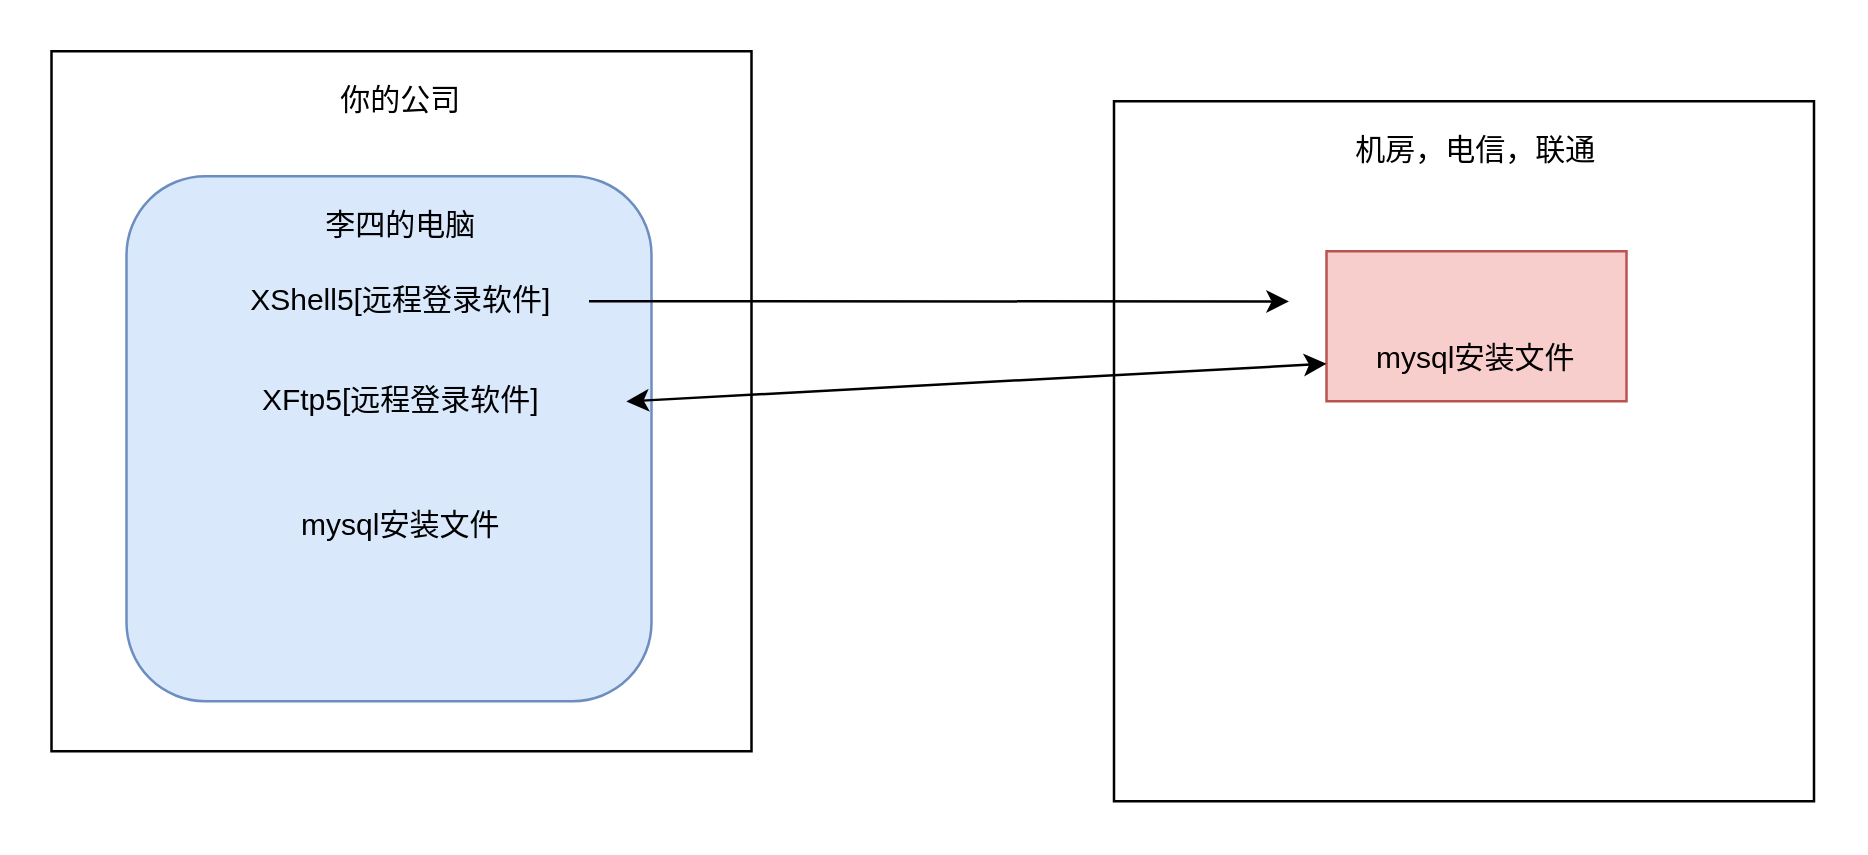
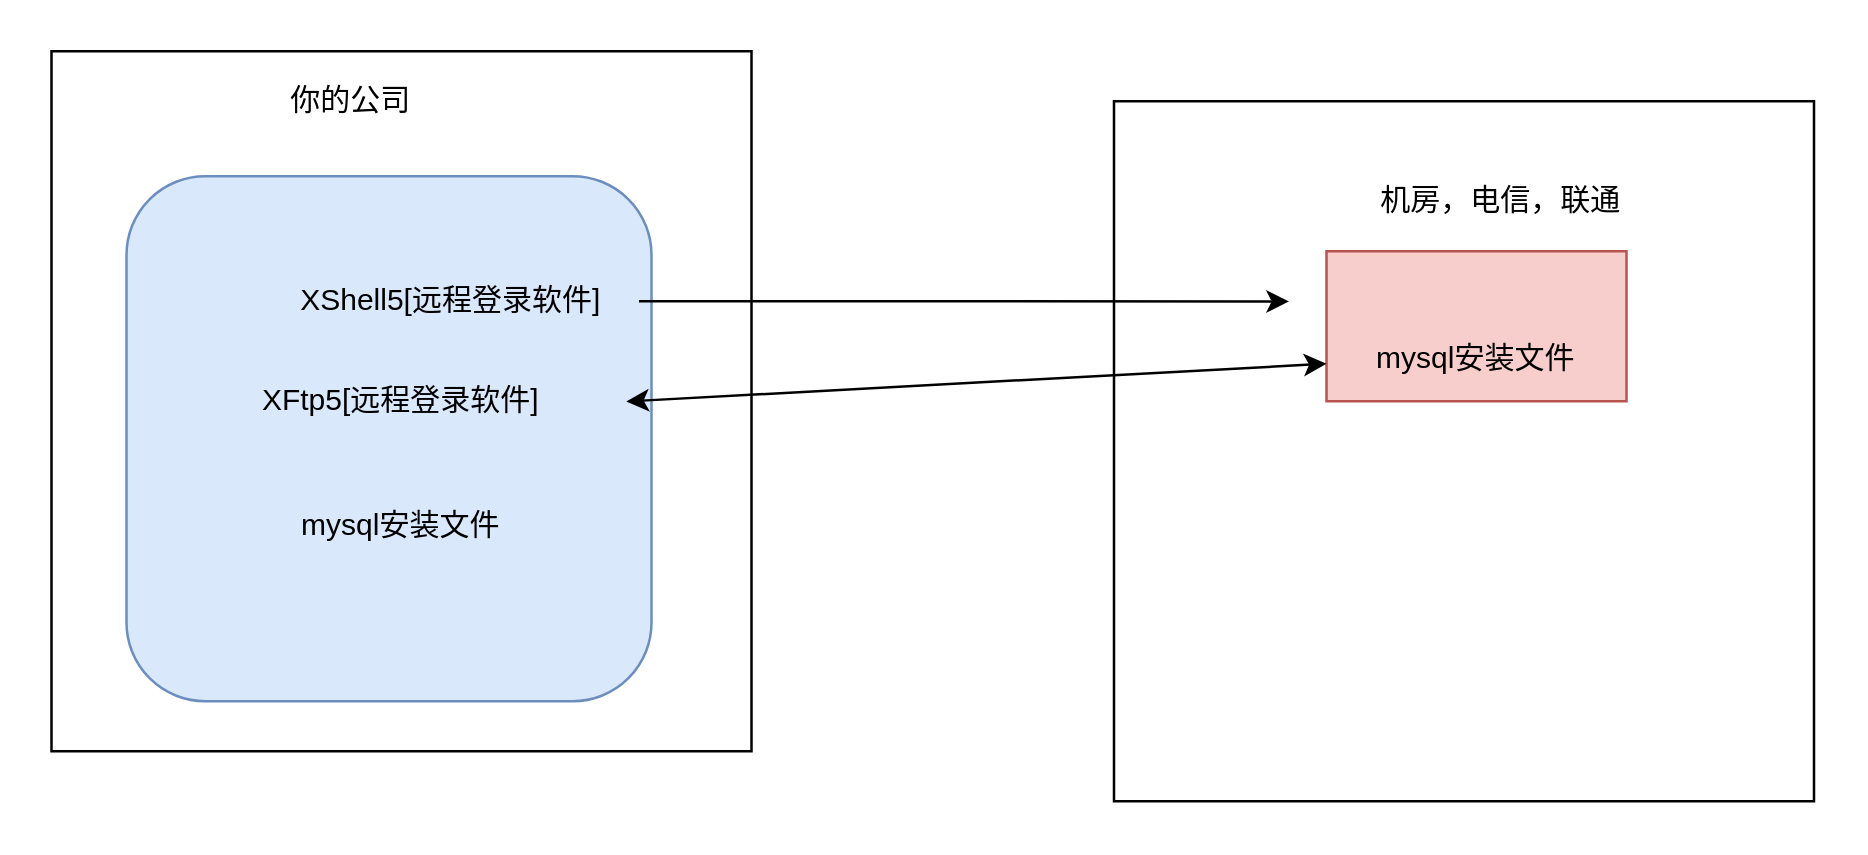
(401, 101) -> (351, 101)
(1476, 151) -> (1501, 201)
(401, 226) -> none
(401, 301) -> (451, 301)
